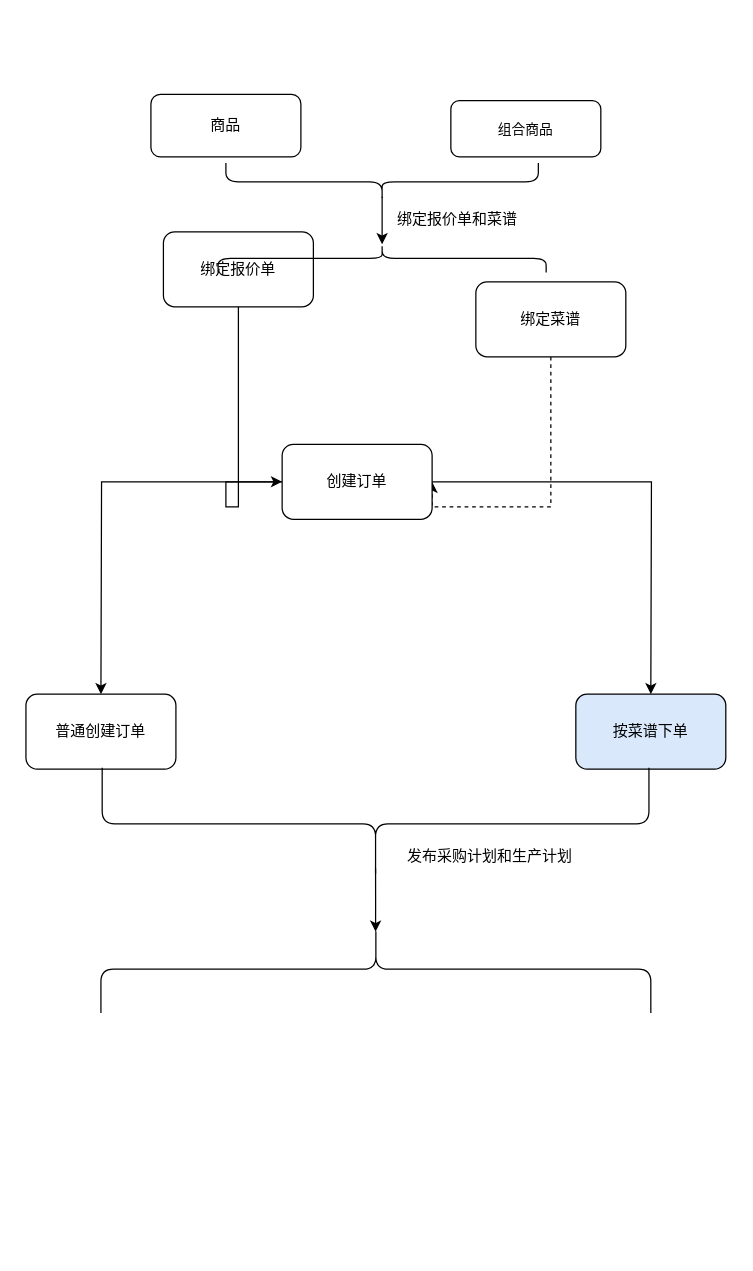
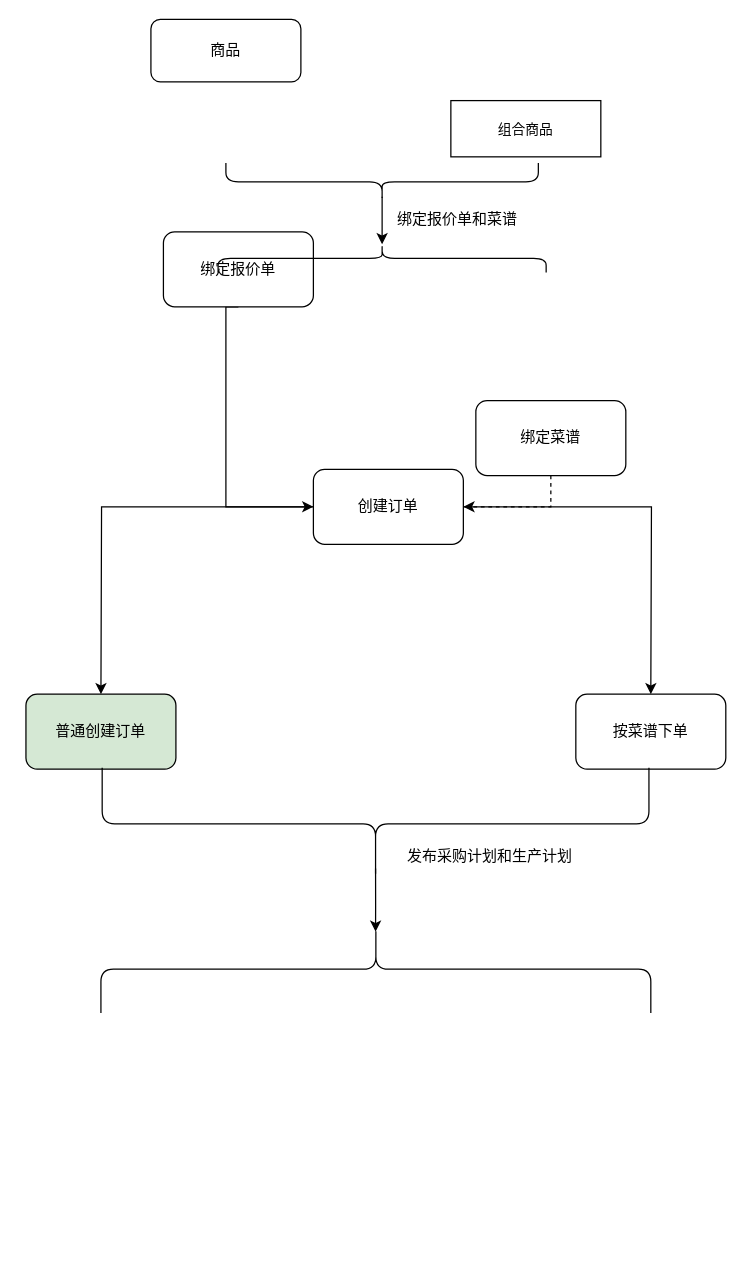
(226, 126) -> (226, 51)
(526, 129) -> (526, 129)
(551, 319) -> (551, 438)
(357, 482) -> (388, 507)
(101, 732) -> (101, 732)
(651, 732) -> (651, 732)
